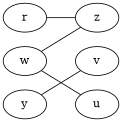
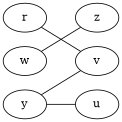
(61, 18) -> (56, 36)
(56, 80) -> (61, 104)
